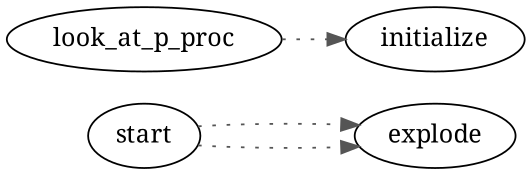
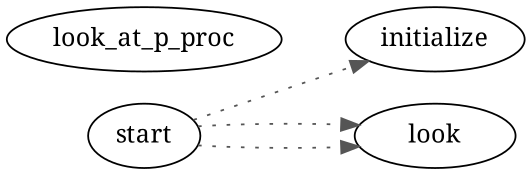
(305, 39) -> (272, 93)
(435, 136) -> (435, 136)
